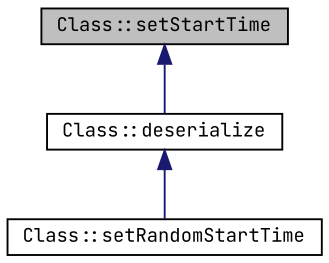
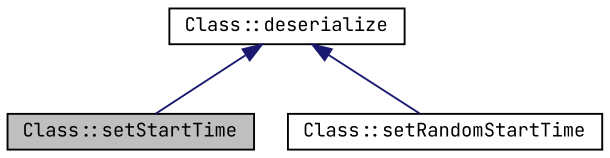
(165, 89) -> (201, 84)
